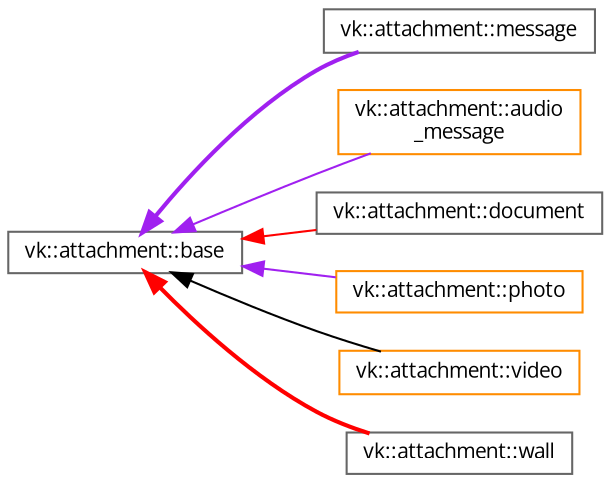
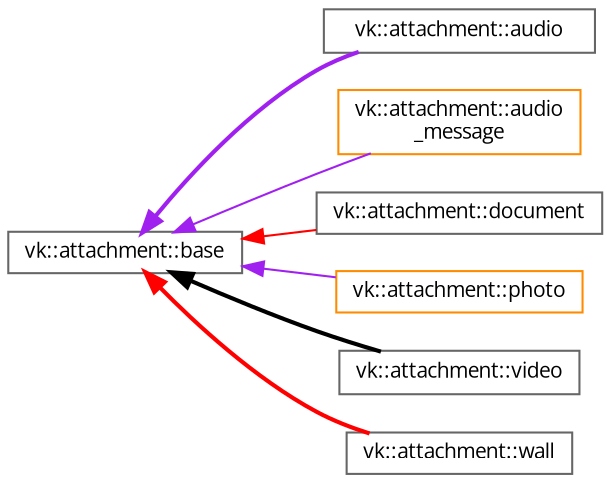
(459, 31) -> (459, 31)
(284, 319) -> (284, 319)
(459, 373) -> (459, 373)
